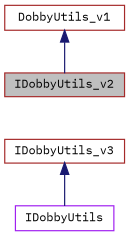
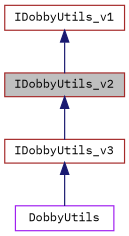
(65, 18) -> (65, 18)
none -> (65, 124)
(65, 218) -> (65, 218)
